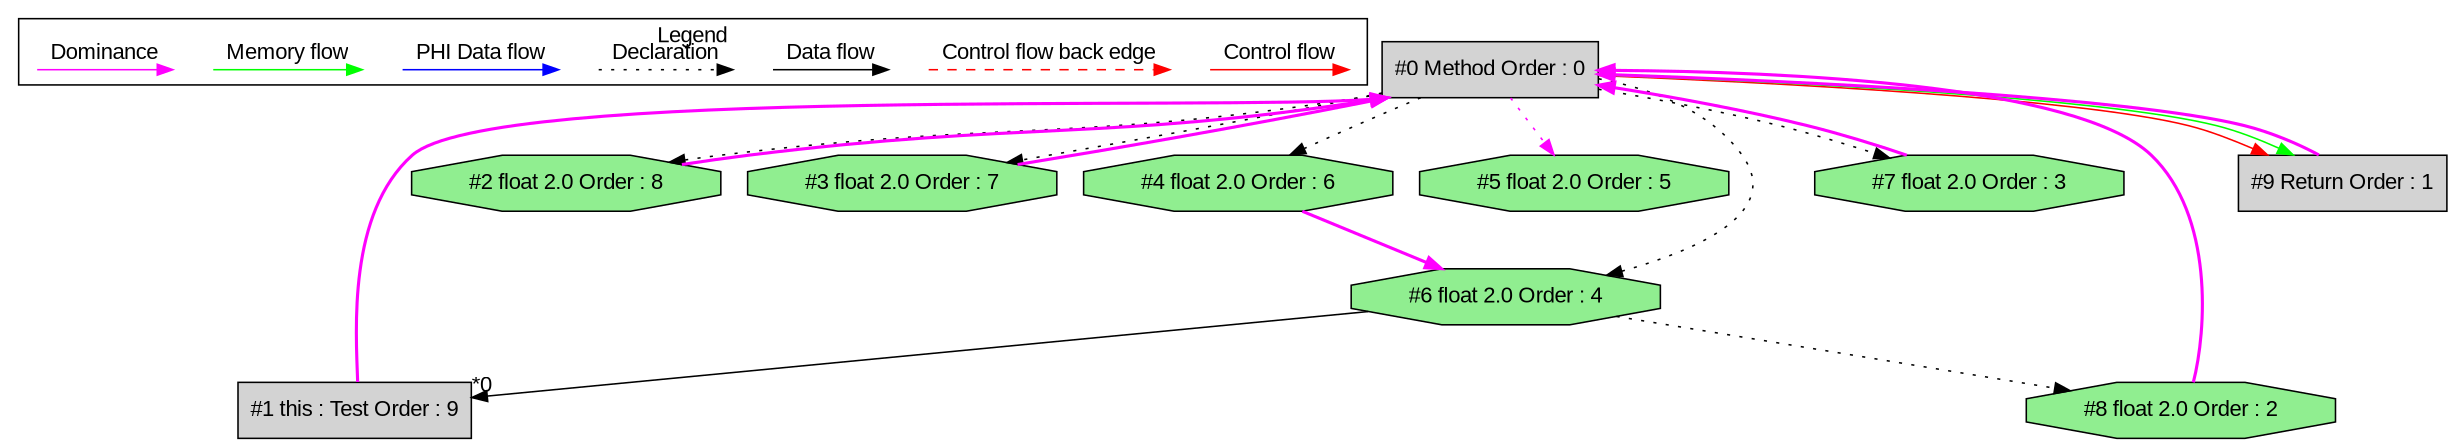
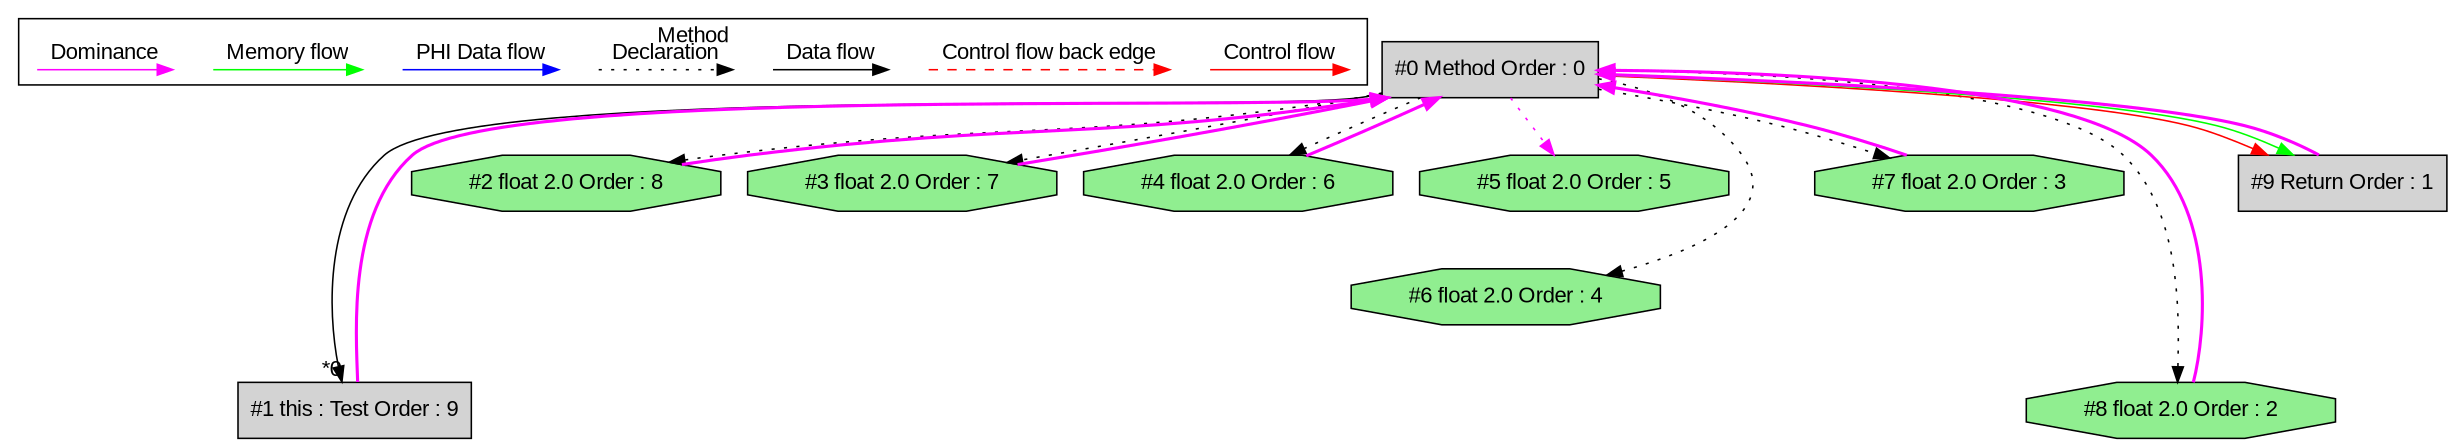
(693, 37) -> (693, 37)
(1364, 237) -> (1366, 130)
(1835, 352) -> (2088, 132)
(928, 354) -> (768, 107)
